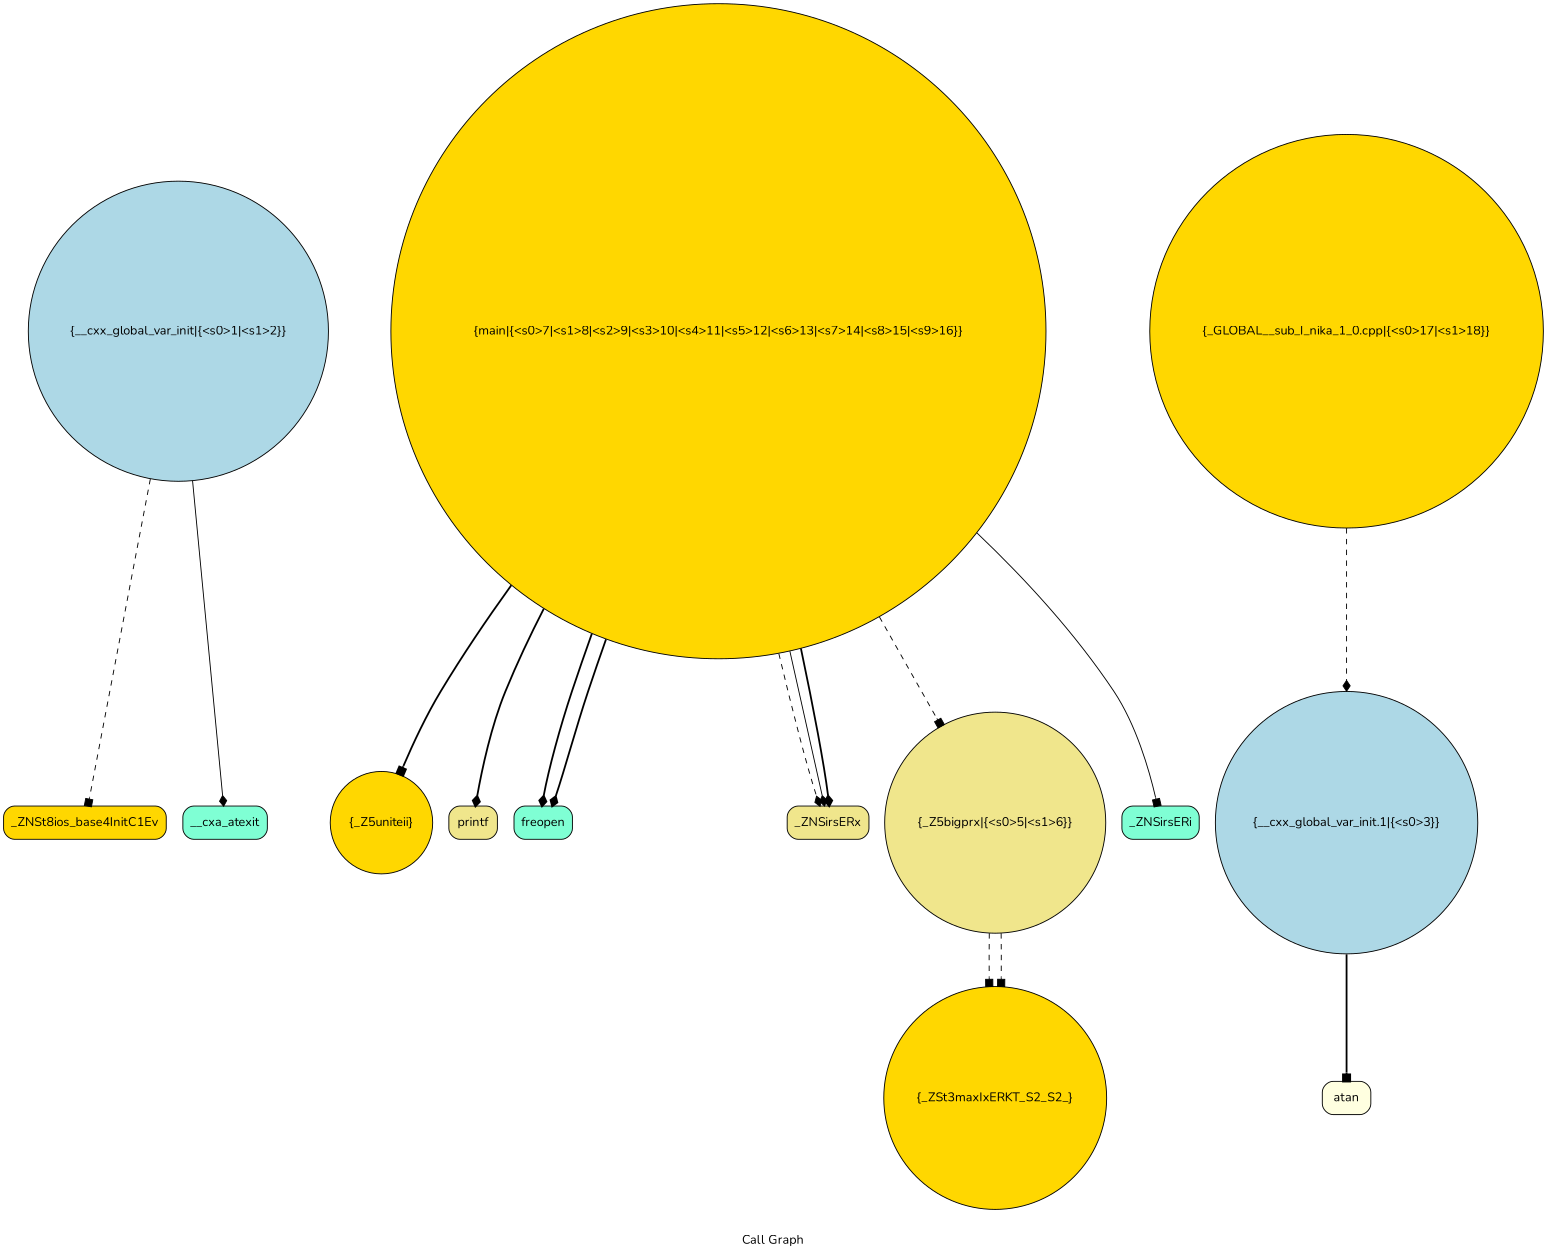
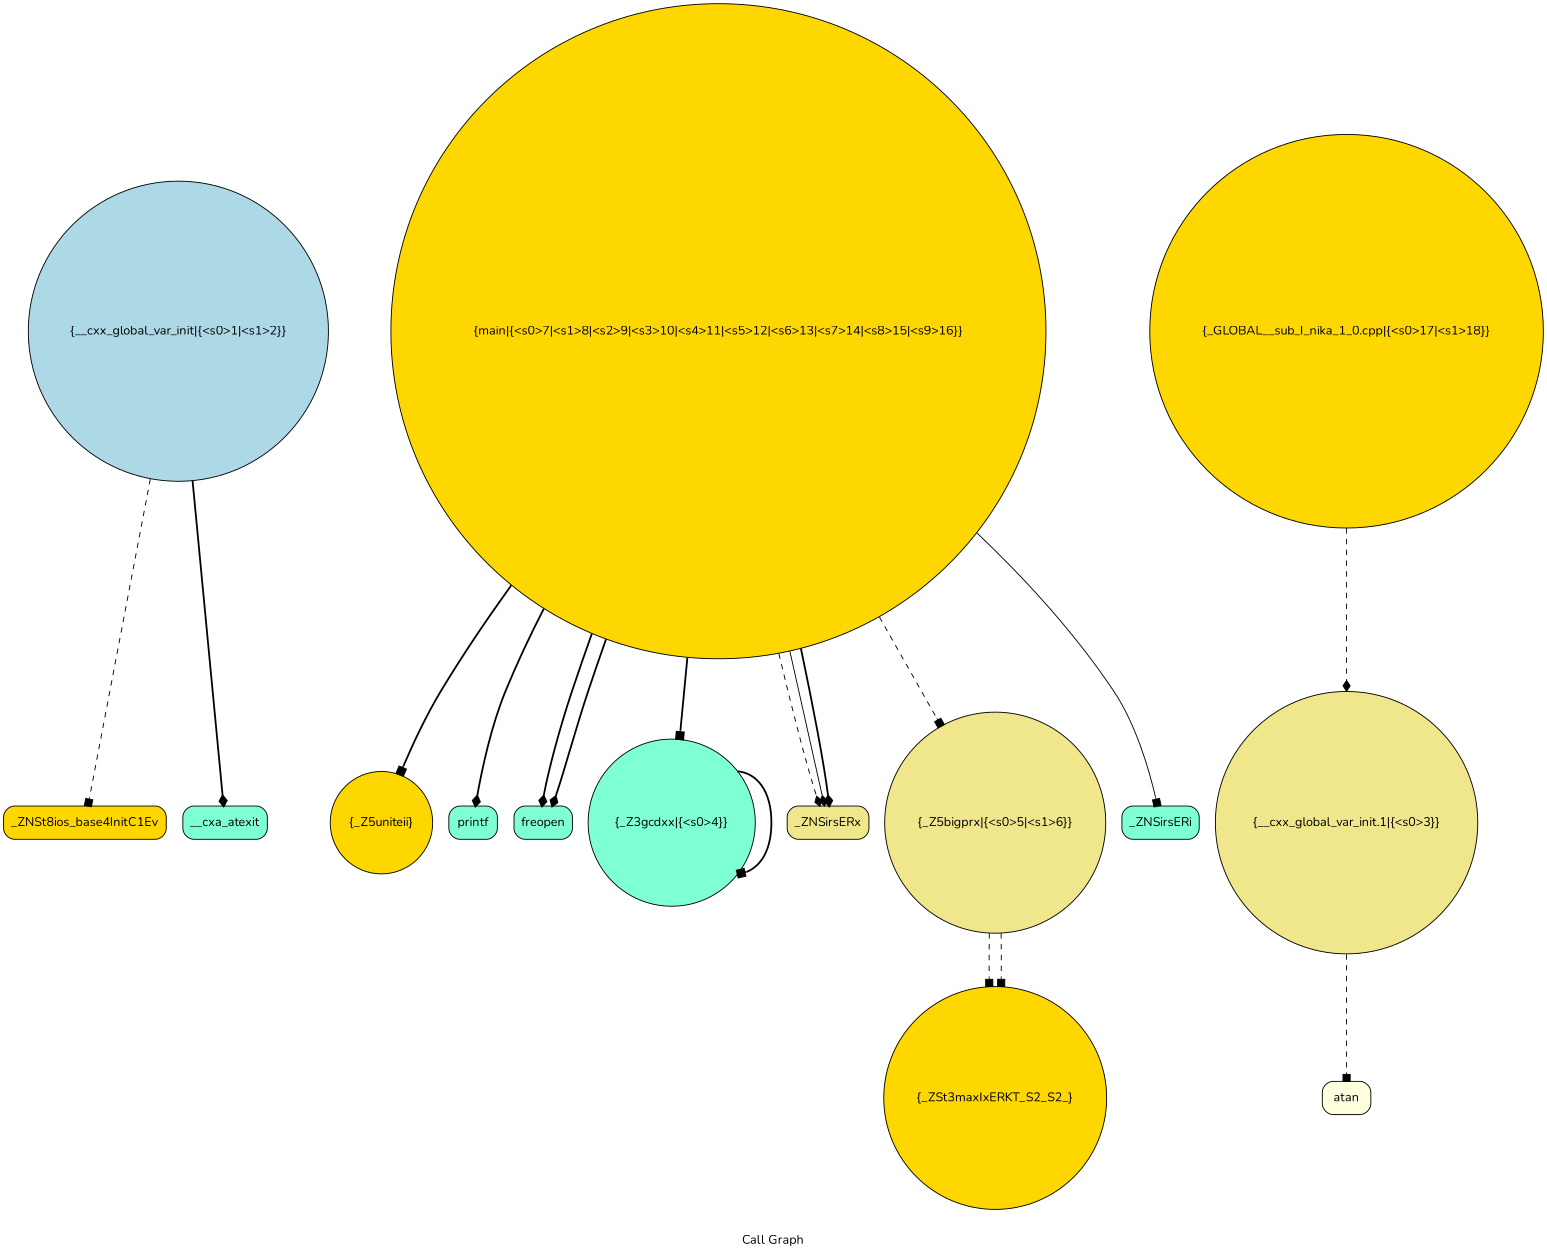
(208, 638) -> (208, 638)
(473, 823) -> (473, 823)
none -> (672, 823)
(1347, 823) -> (1347, 823)
(1347, 1013) -> (1347, 1013)
